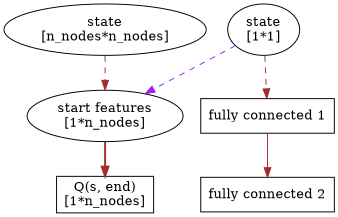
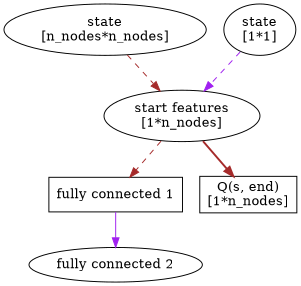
(266, 72) -> (149, 156)
(268, 151) -> (116, 225)
(268, 195) -> (116, 265)
